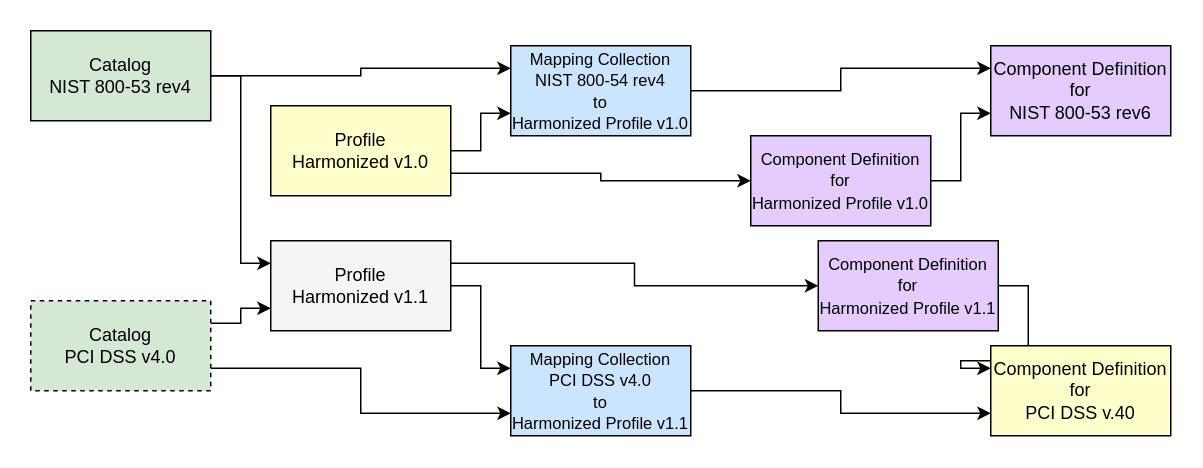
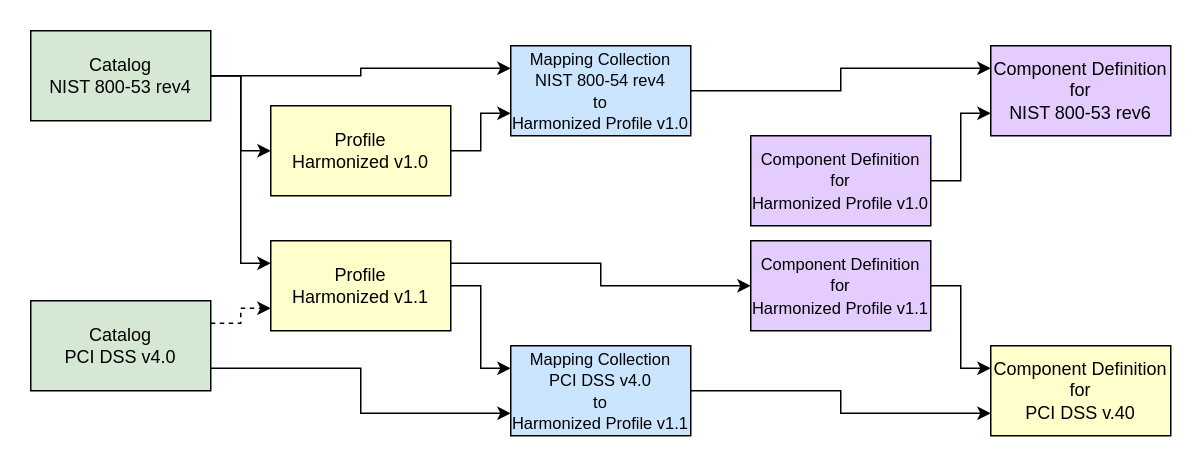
none -> (252, 151)
(599, 173) -> none
(361, 286) -> (361, 286)
(908, 286) -> (841, 286)
(241, 321) -> (241, 321)
(121, 346) -> (121, 346)
